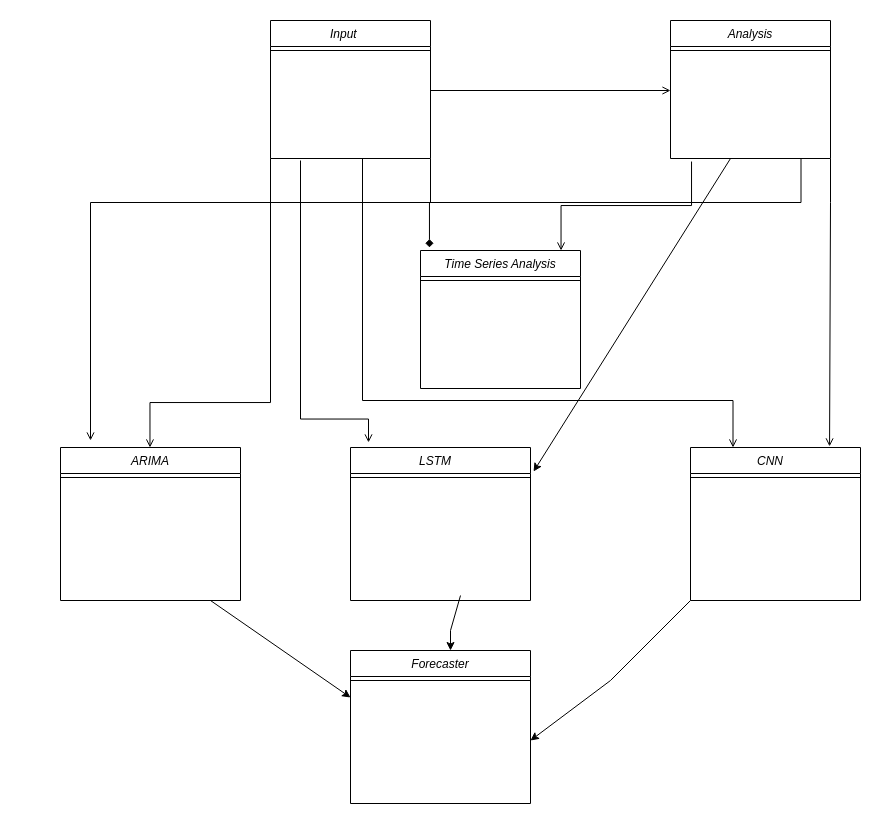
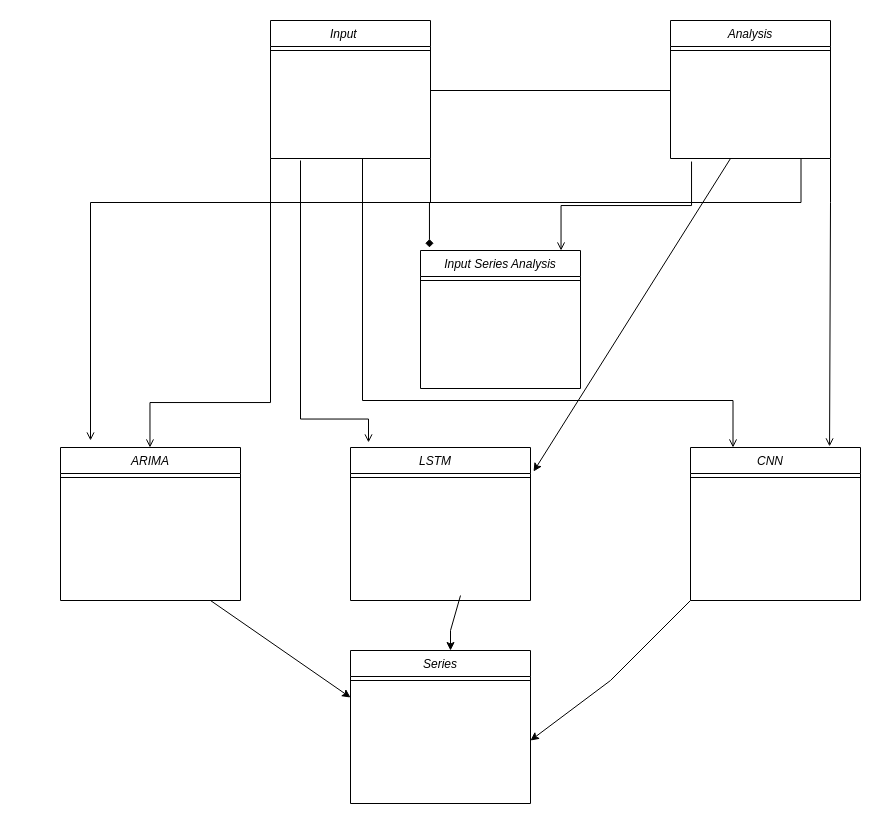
(665, 91) -> (665, 91)
(500, 264) -> (500, 264)
(440, 664) -> (440, 664)
